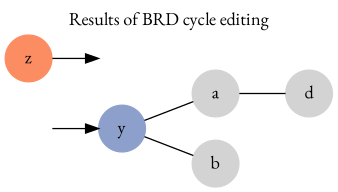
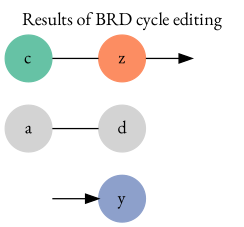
none -> (29, 58)
(169, 111) -> none
(216, 164) -> none
